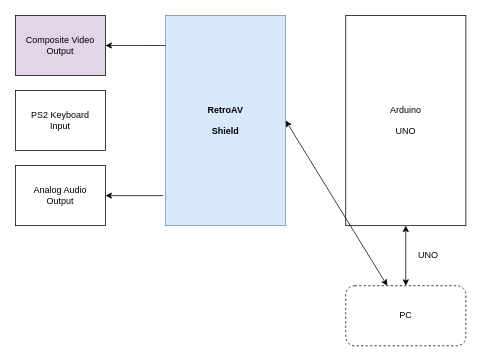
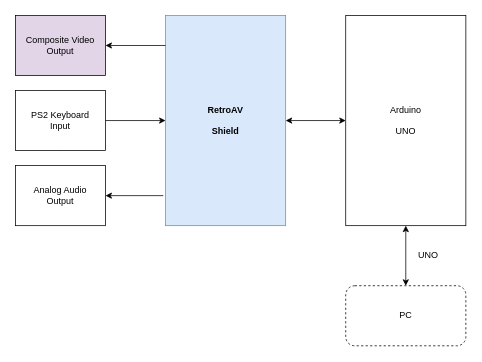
none -> (132, 120)
(336, 203) -> (315, 120)
